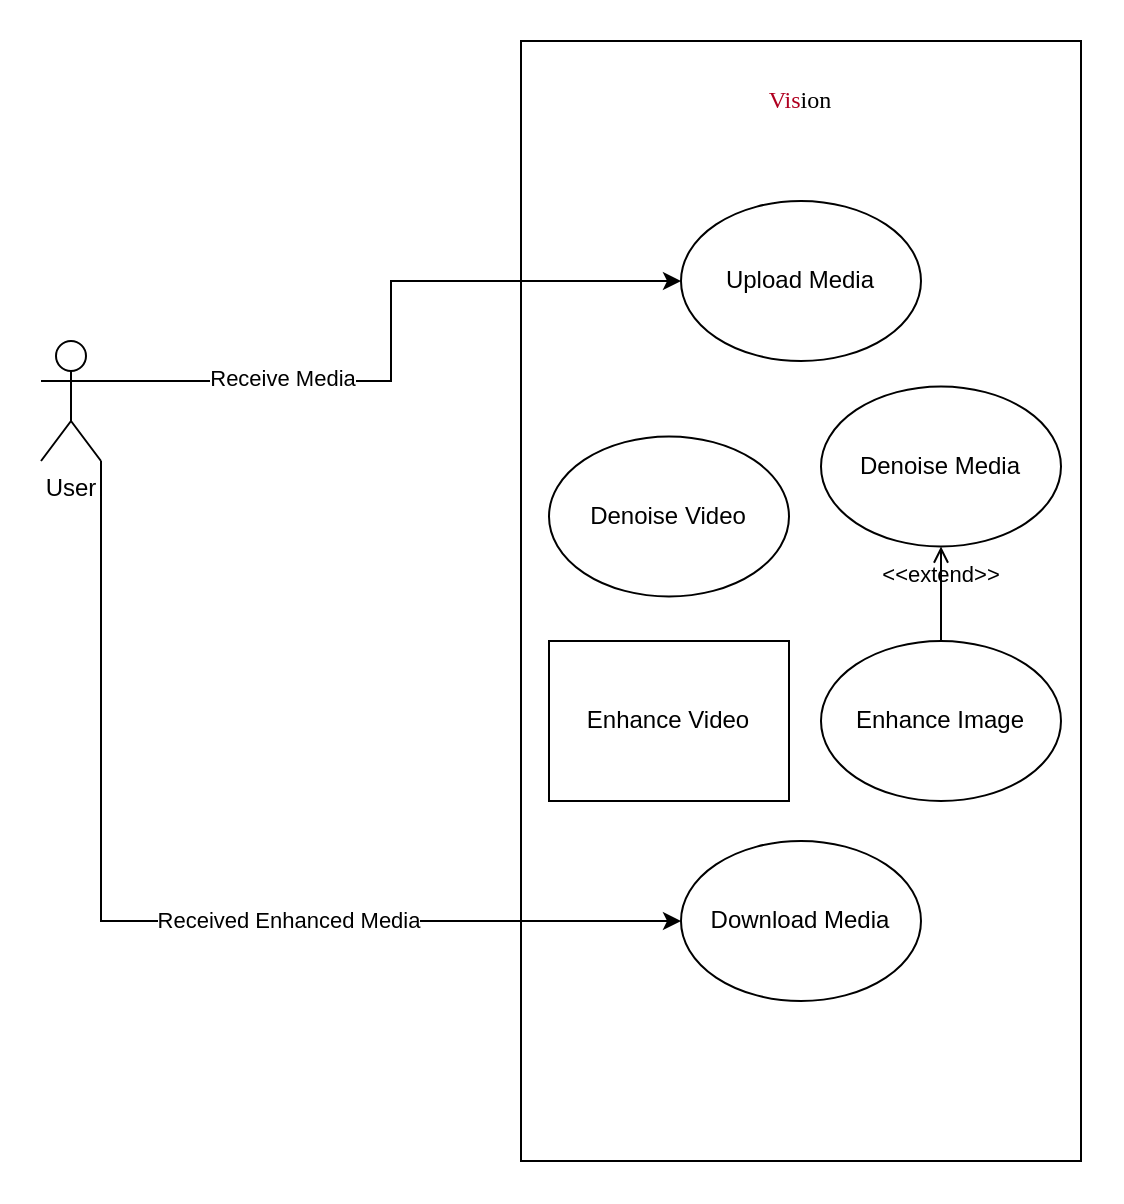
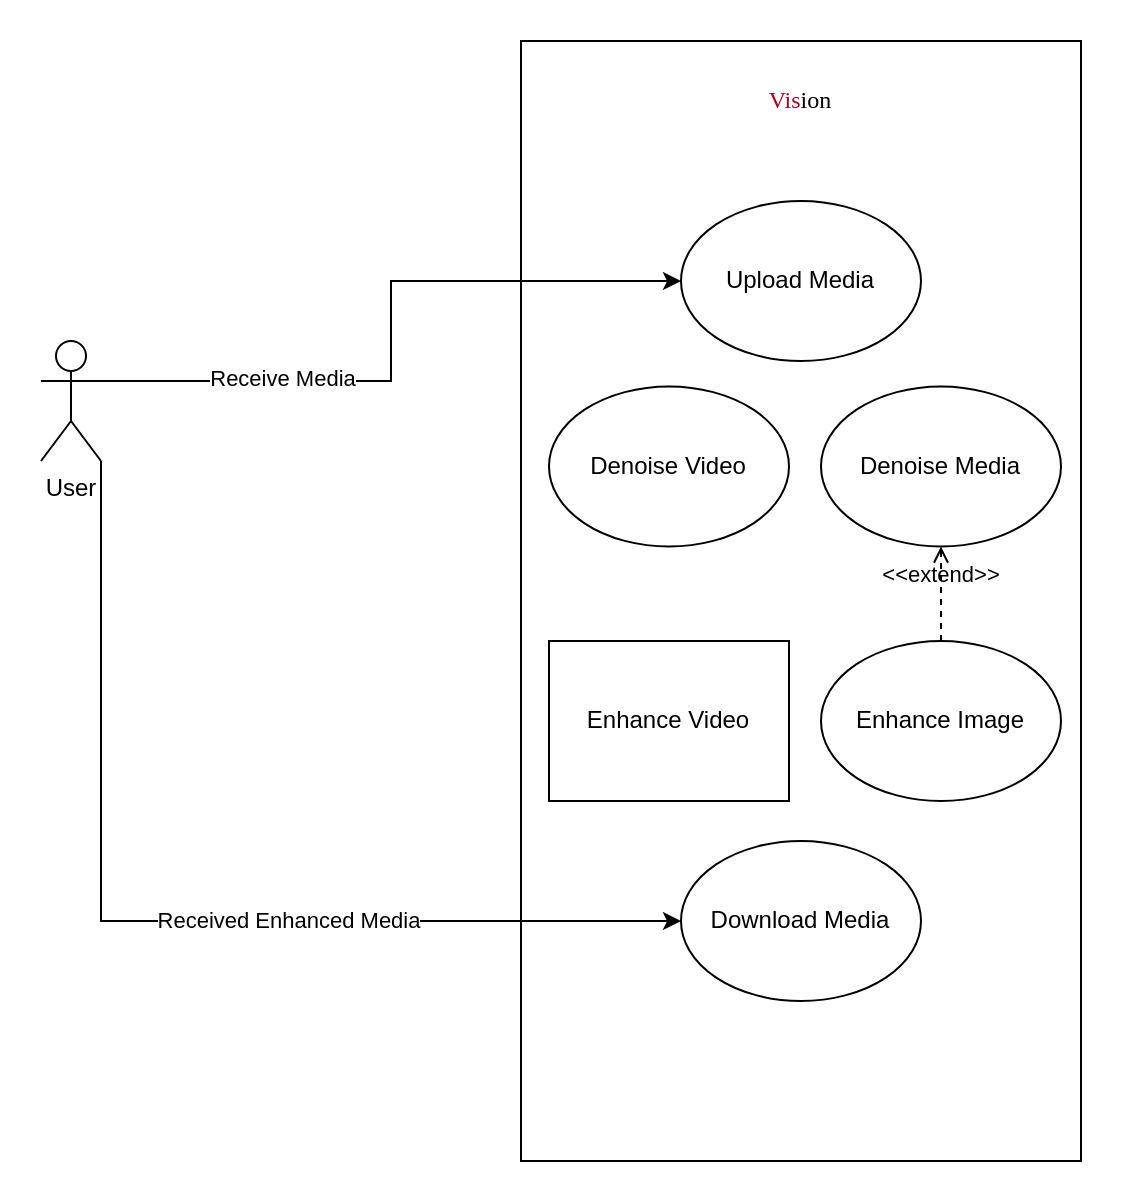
(669, 517) -> (669, 467)
(941, 596) -> (941, 596)
